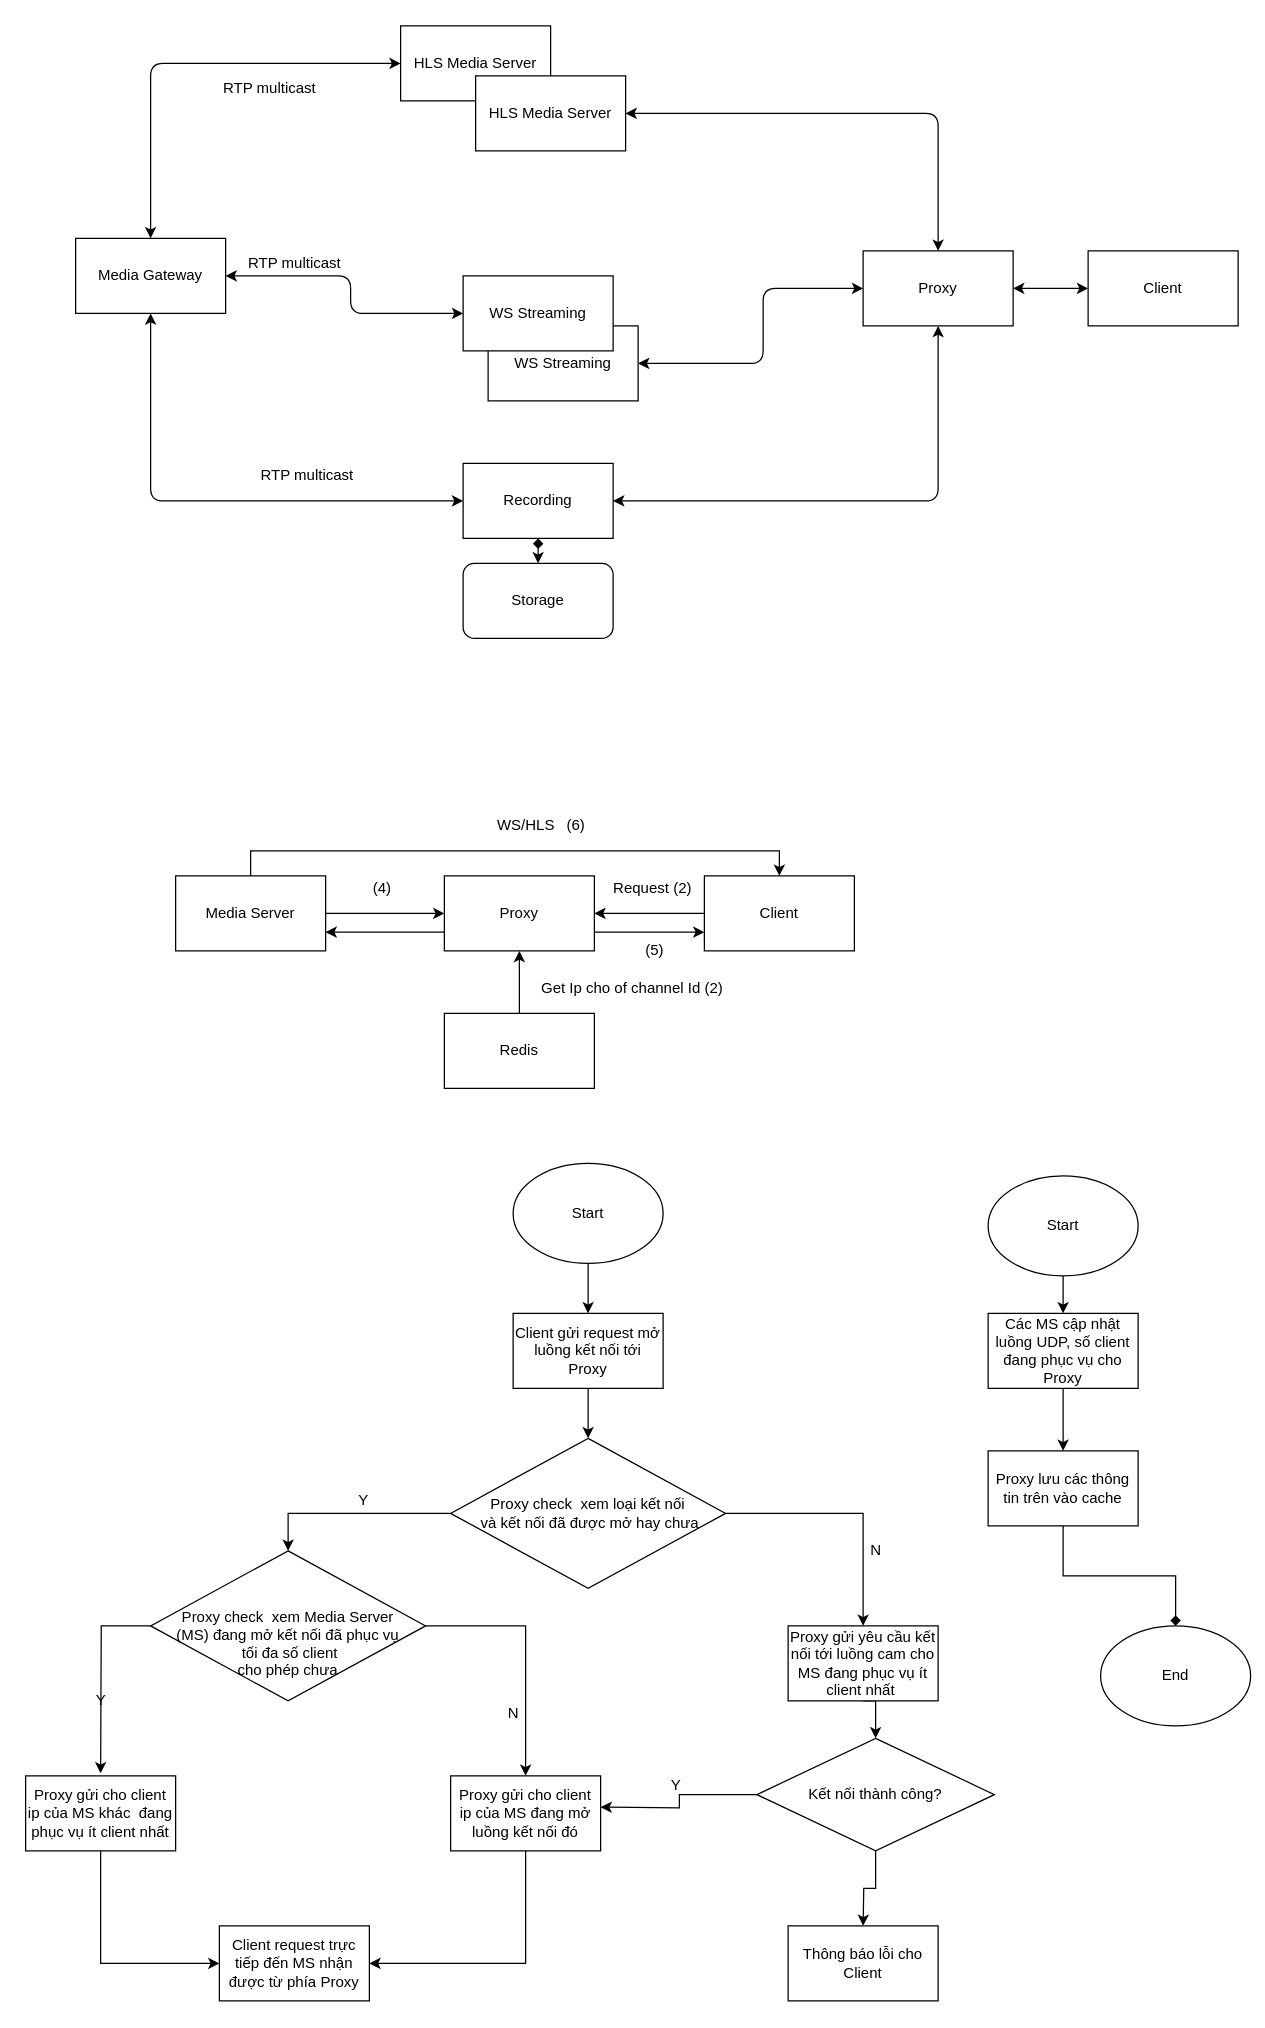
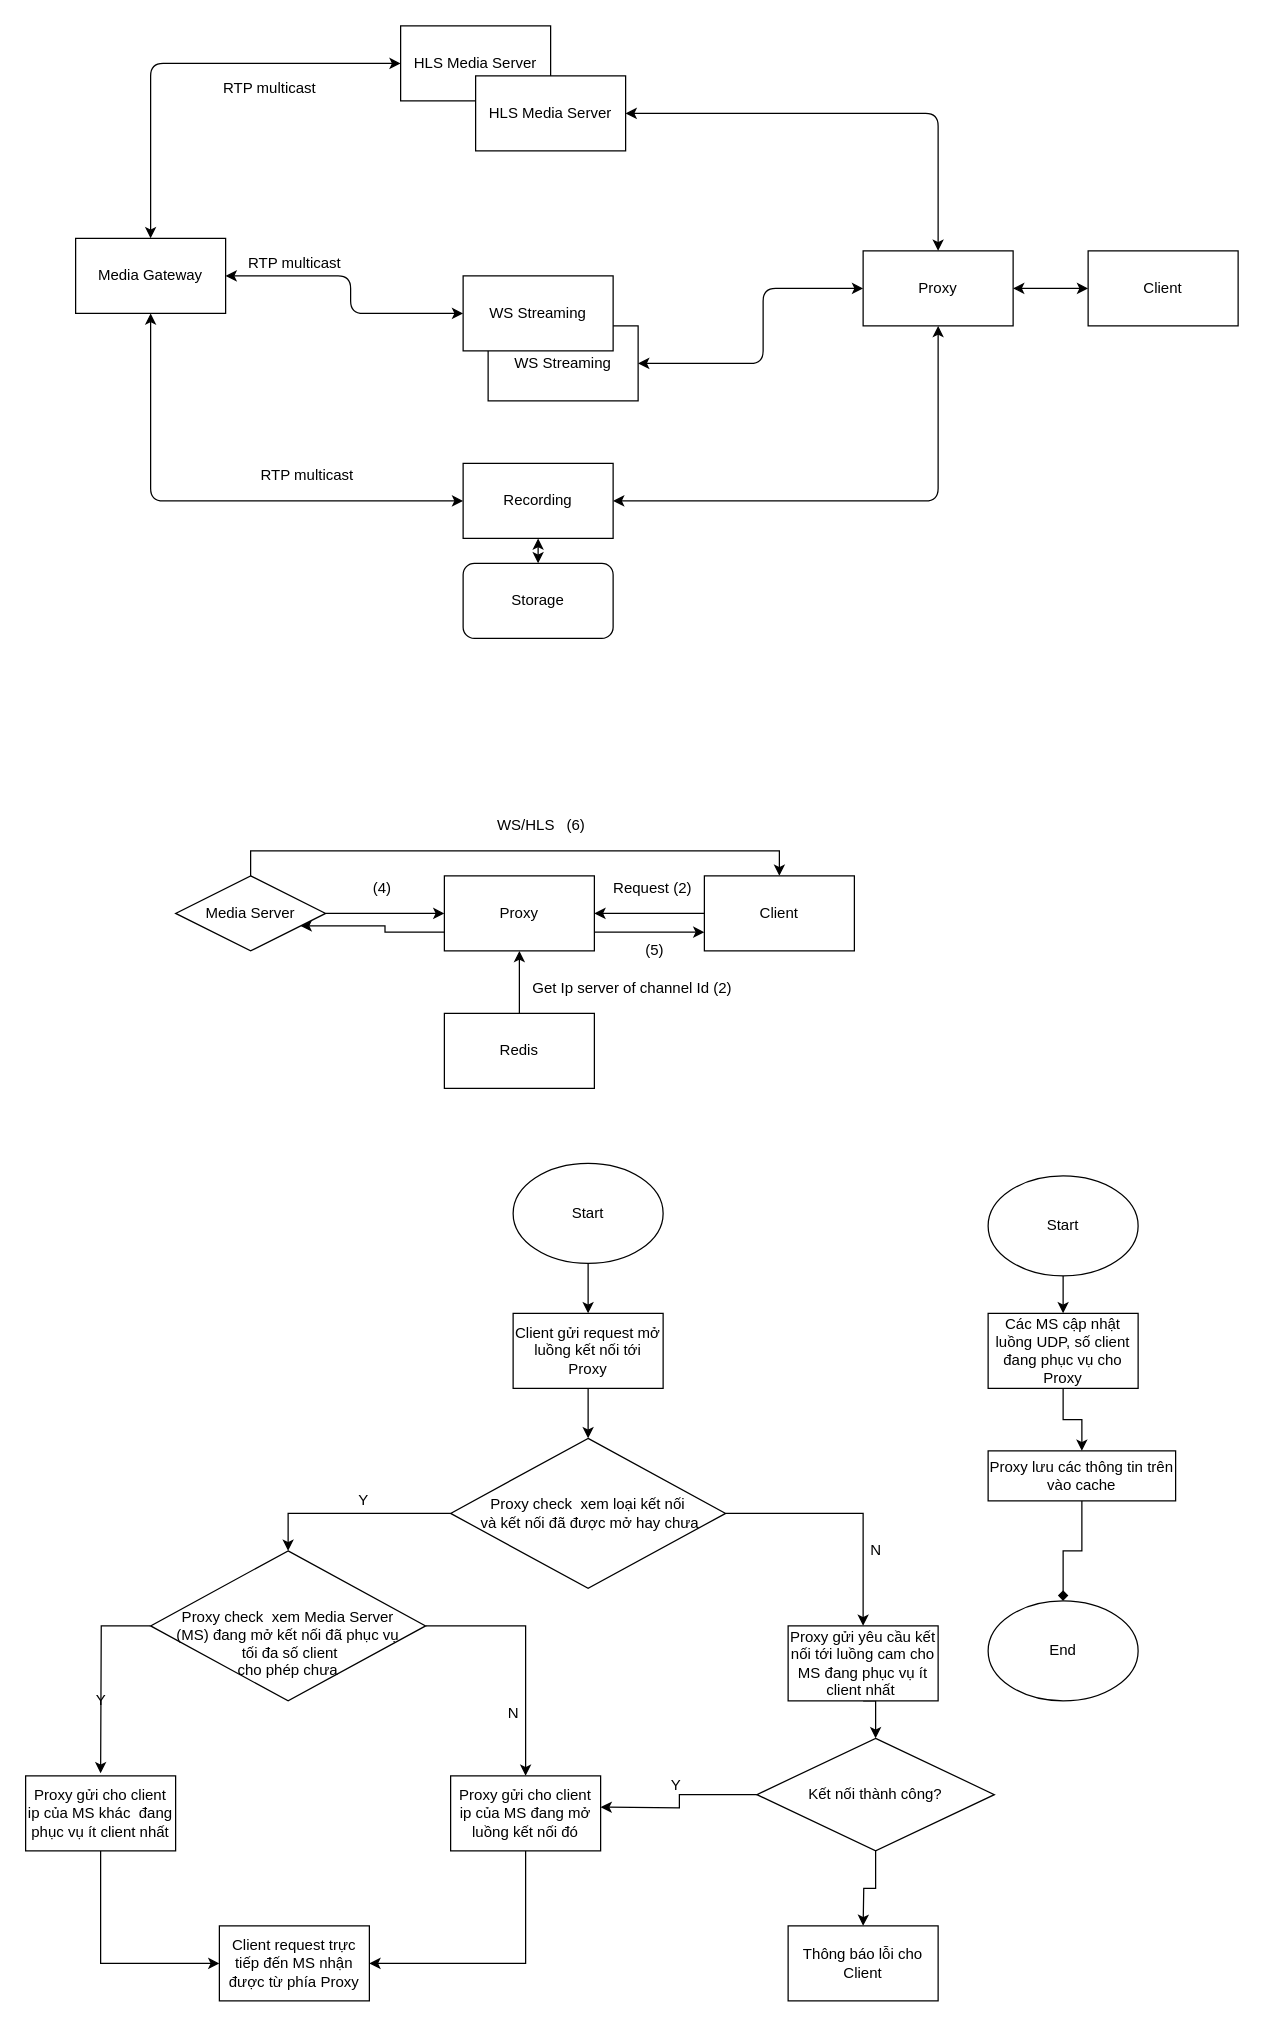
(538, 549) -> (538, 548)
(251, 913) -> (251, 913)
(633, 988) -> (633, 988)
(1063, 1488) -> (1082, 1476)
(1176, 1676) -> (1063, 1651)
